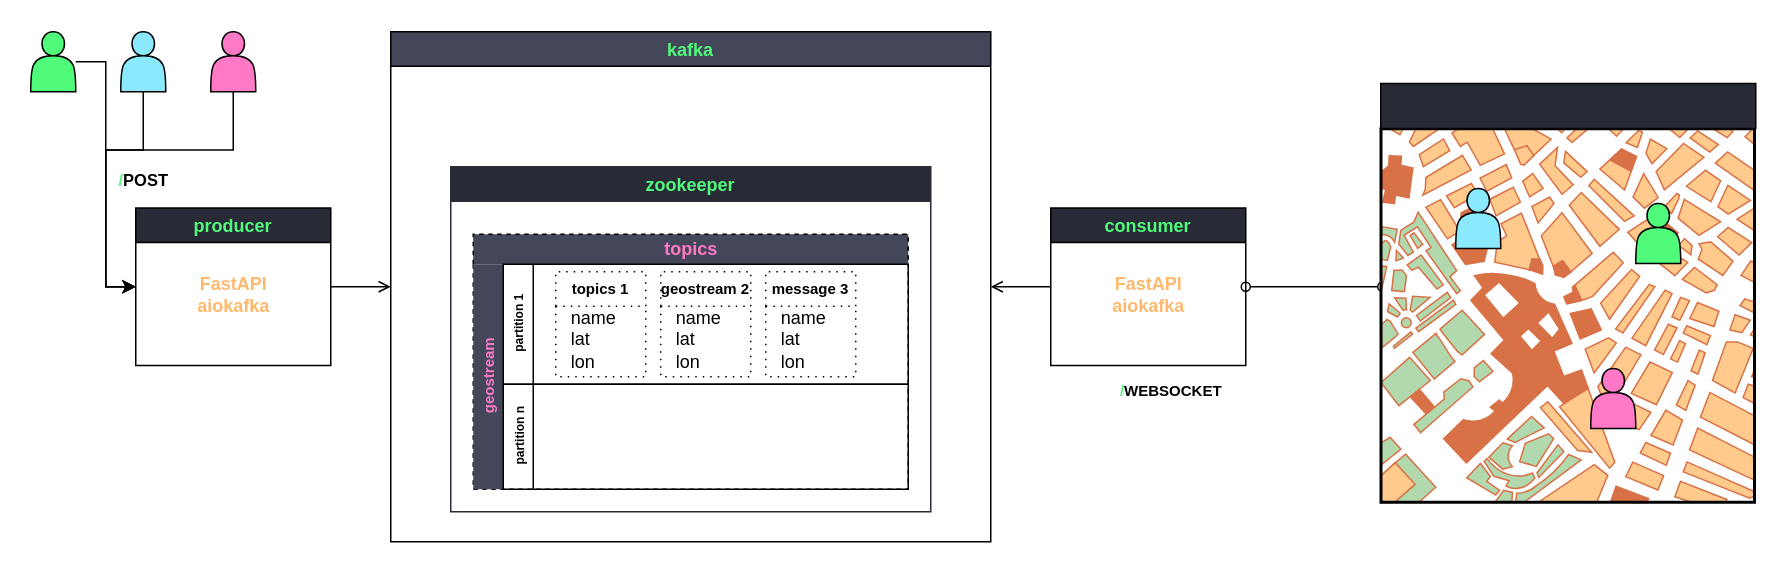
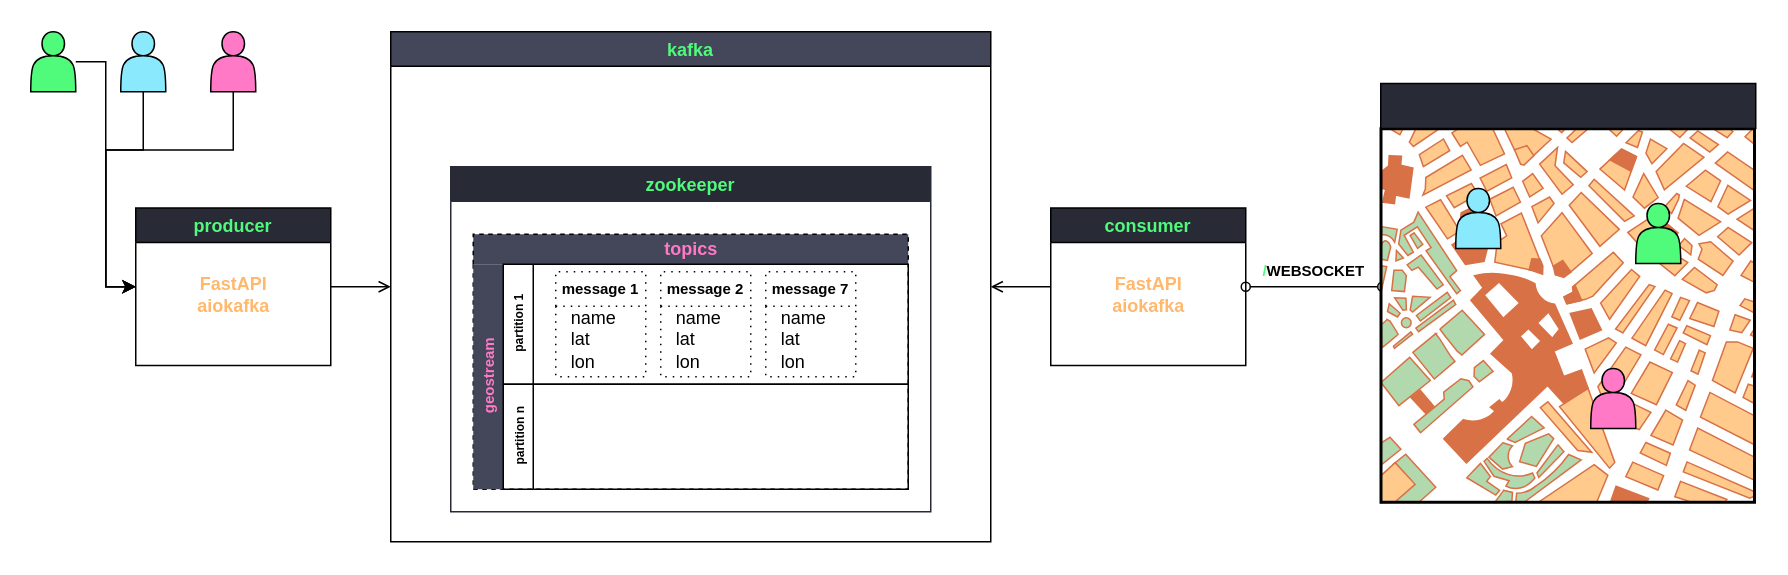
(143, 181) -> none
(600, 289) -> (600, 289)
(705, 289) -> (705, 289)
(810, 289) -> (810, 289)
(1171, 391) -> (1313, 271)
